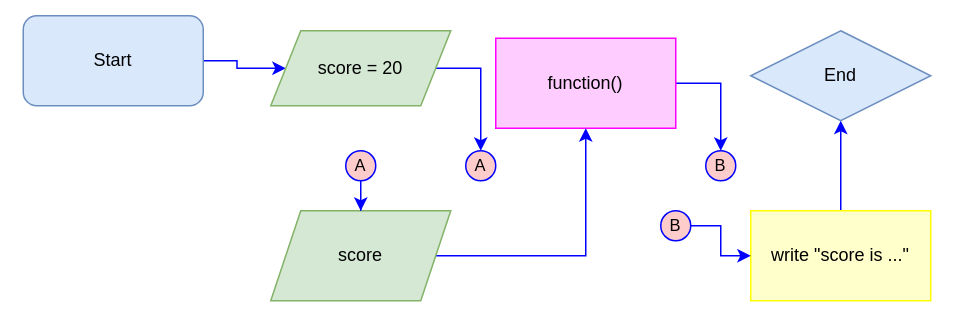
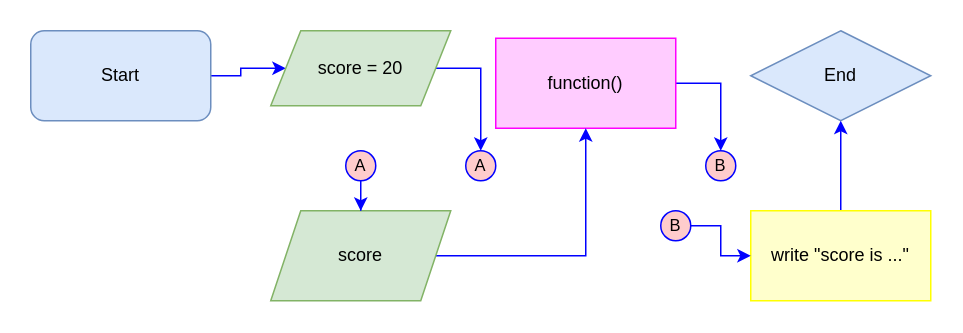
(113, 61) -> (121, 76)
